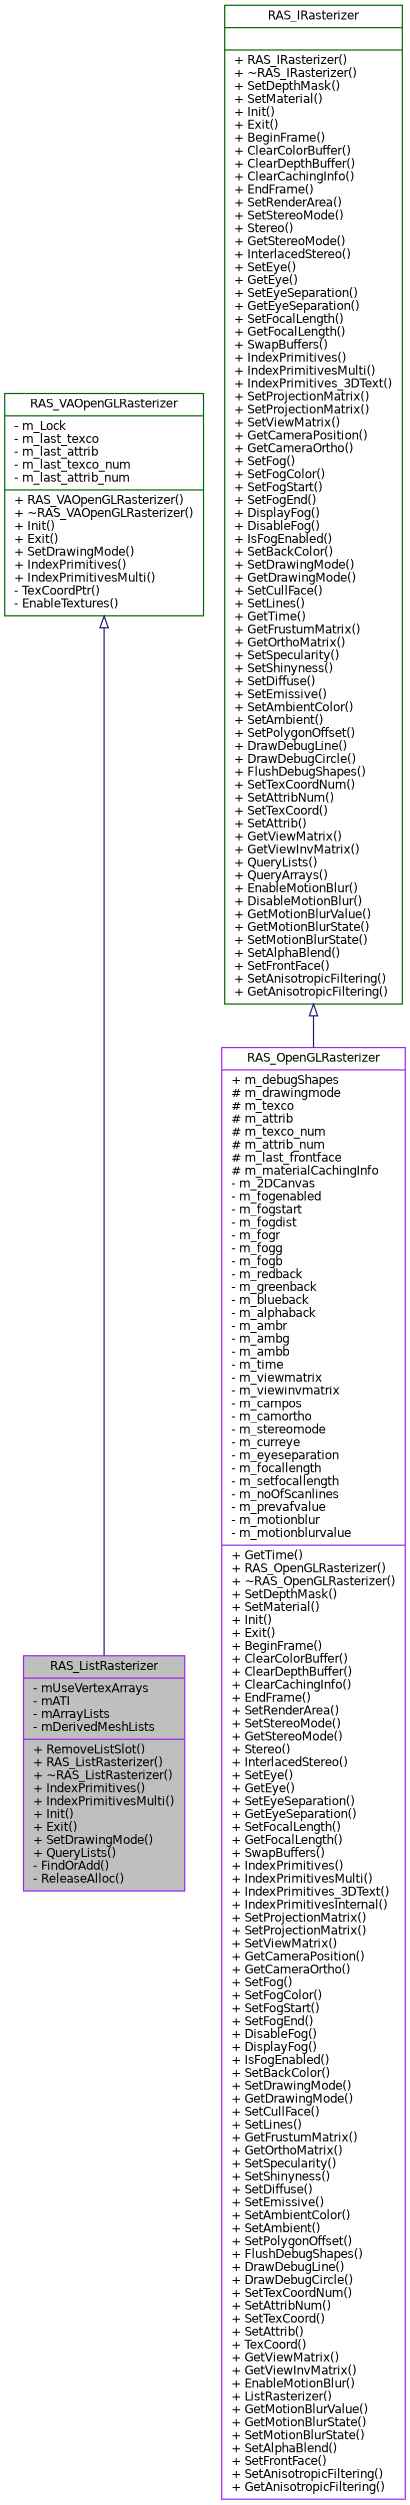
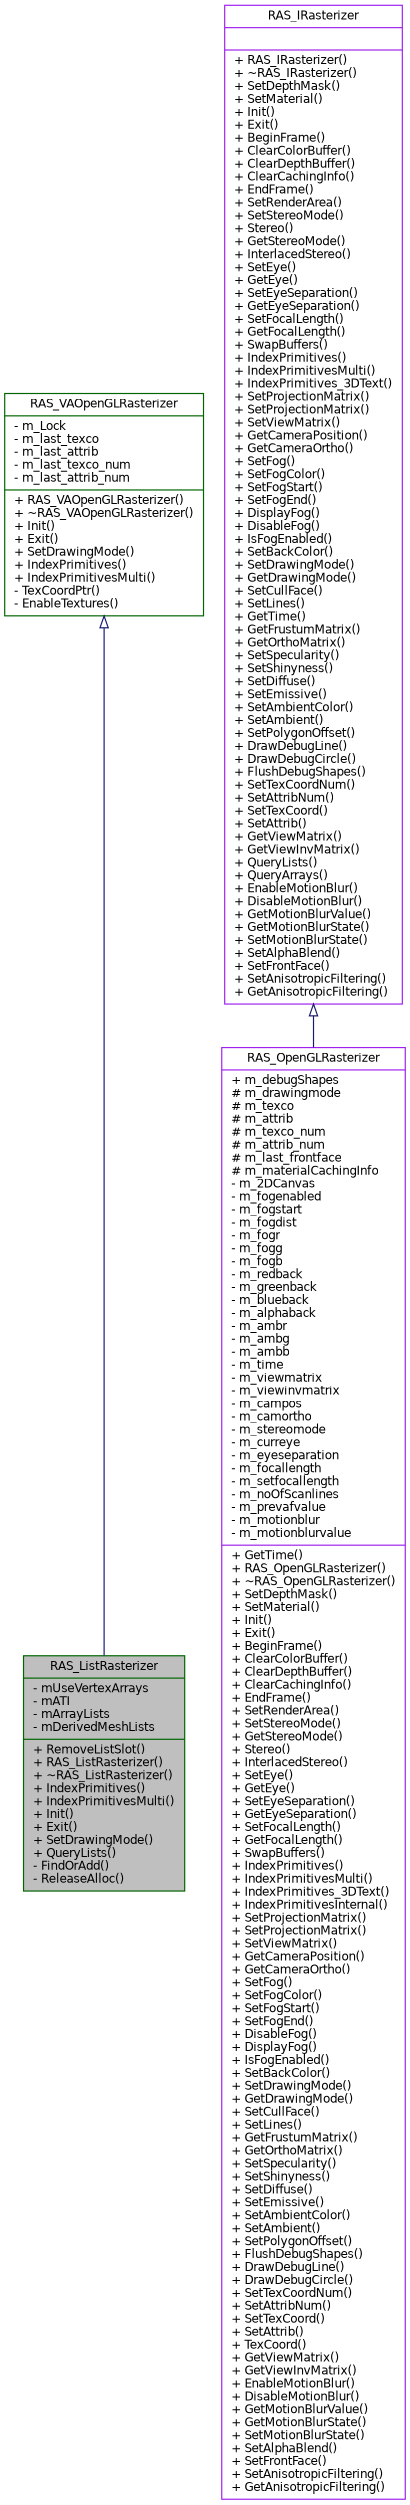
(314, 505) -> (314, 505)
(104, 1773) -> (104, 1773)
(282, 2397) -> (295, 2397)
